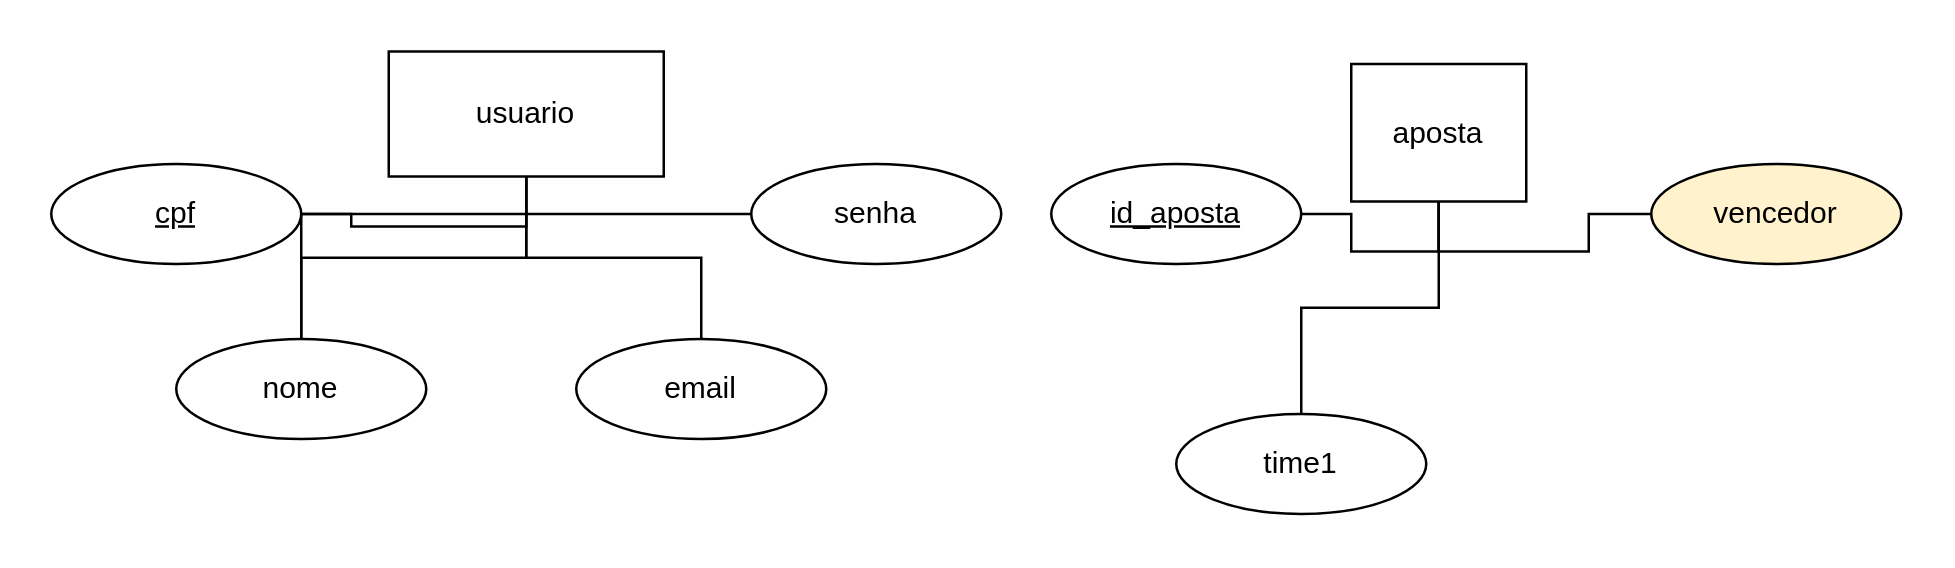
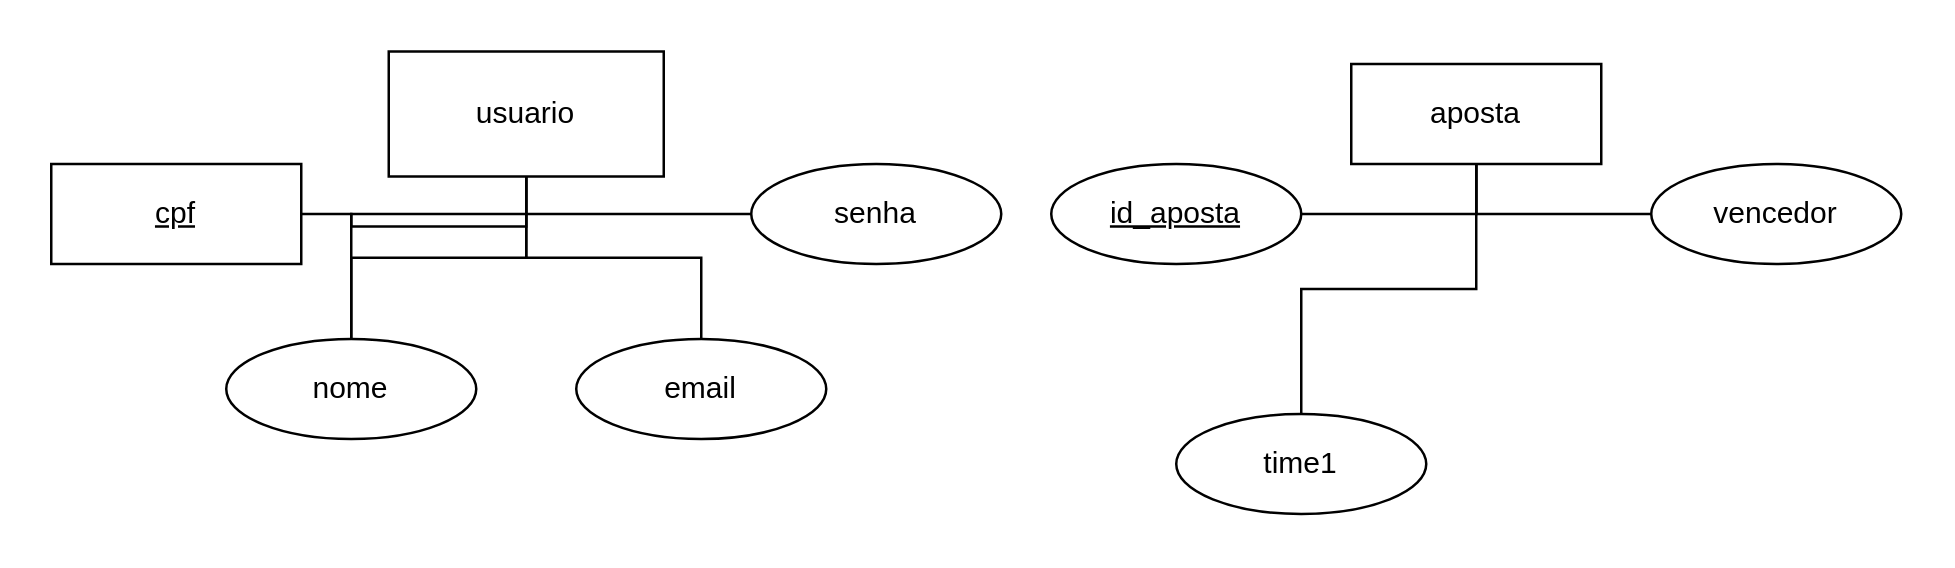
(1439, 133) -> (1476, 114)
(176, 214) -> (176, 214)
(1776, 214) -> (1776, 214)
(301, 389) -> (351, 389)
